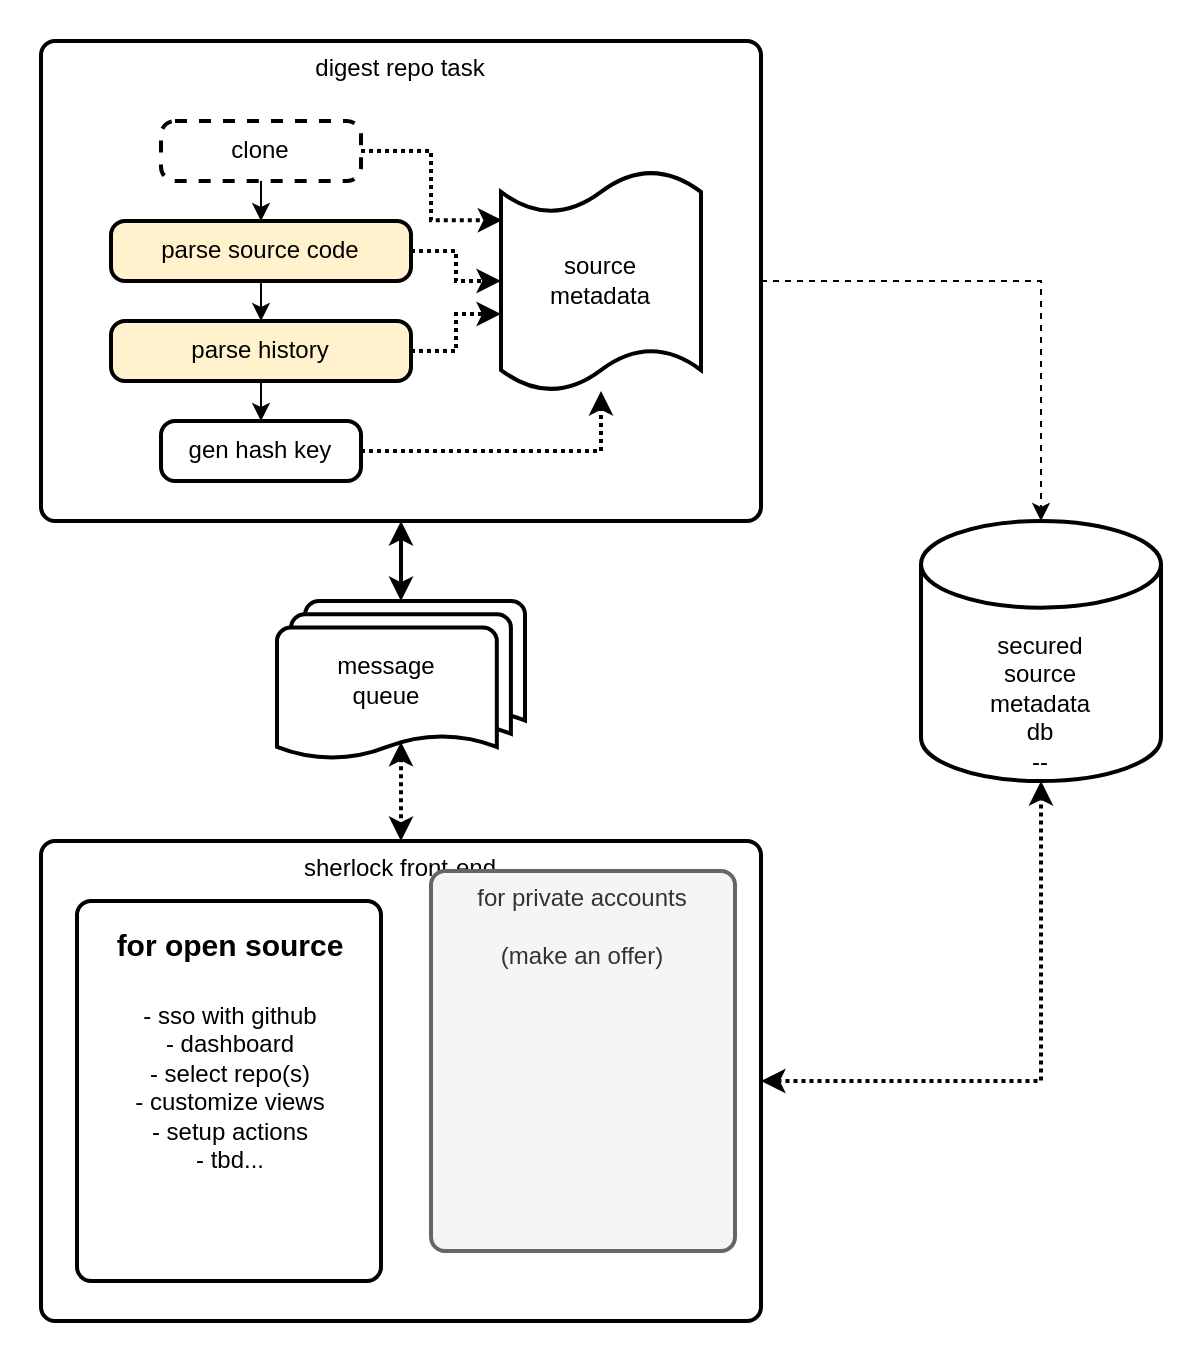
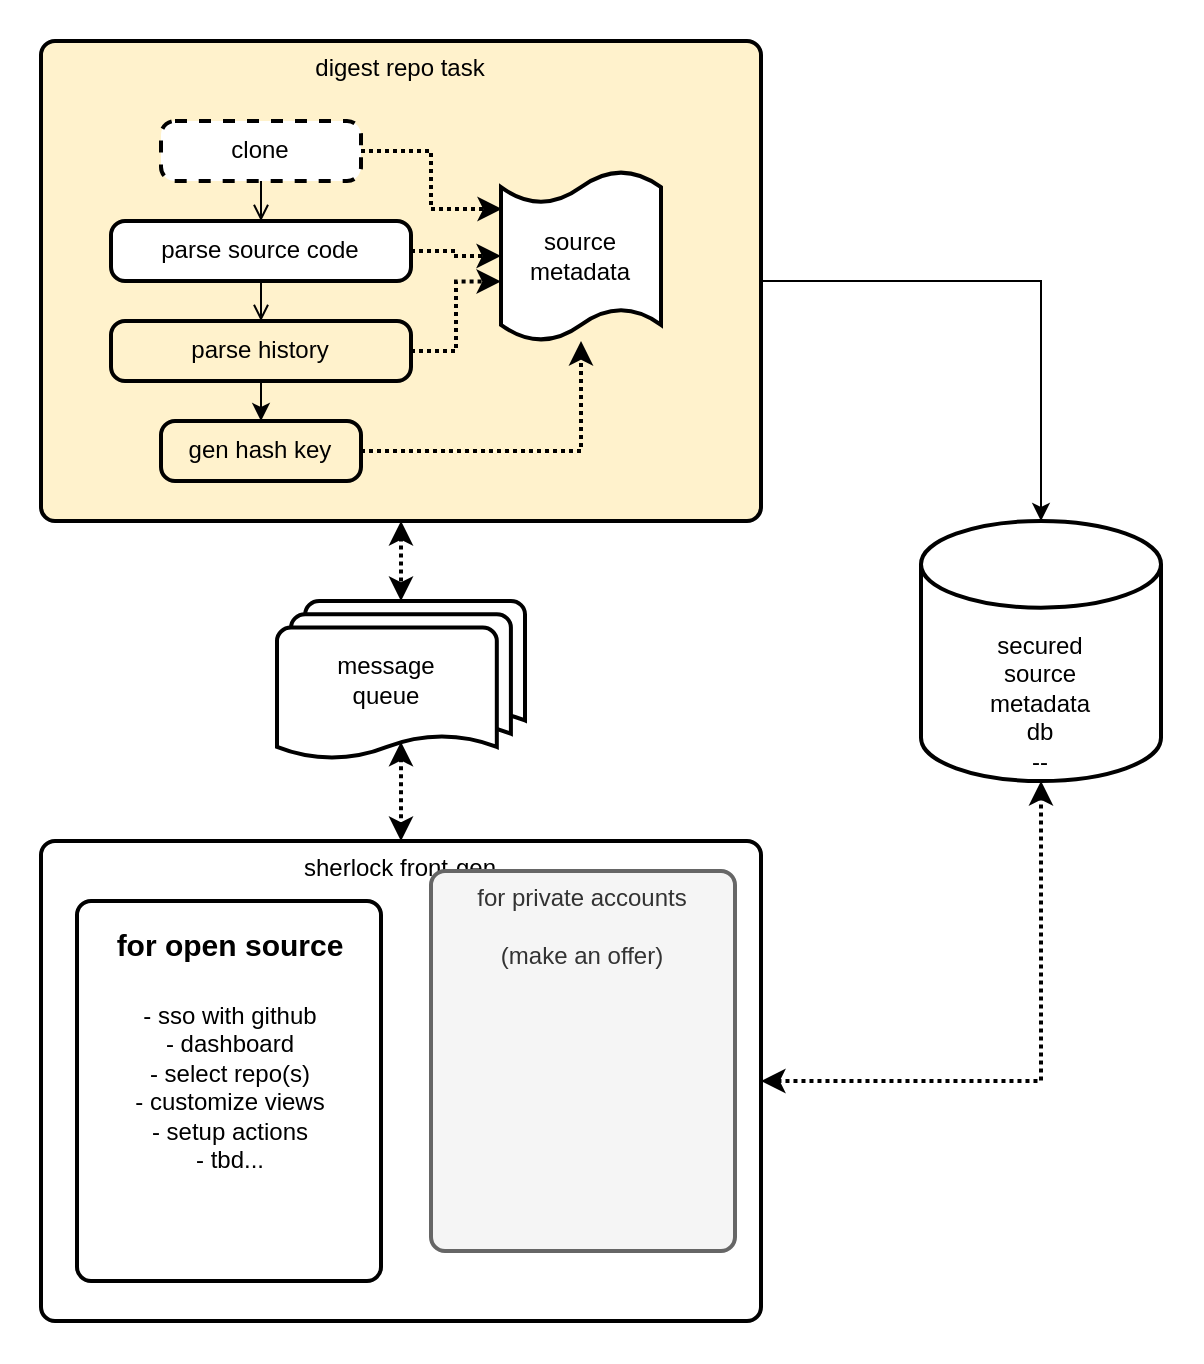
(401, 69) -> (401, 69)
(261, 206) -> (261, 209)
(261, 251) -> (261, 251)
(601, 281) -> (581, 256)
(1014, 281) -> (1014, 281)
(261, 306) -> (261, 309)
(261, 451) -> (261, 451)
(401, 558) -> (401, 558)
(401, 869) -> (401, 869)
